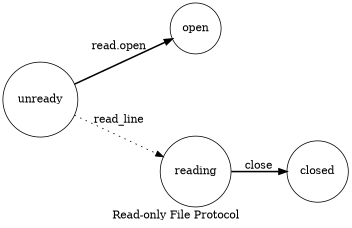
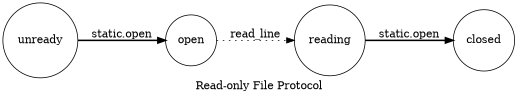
(119, 46) -> (122, 35)
(115, 134) -> (252, 40)
(259, 166) -> (409, 35)
